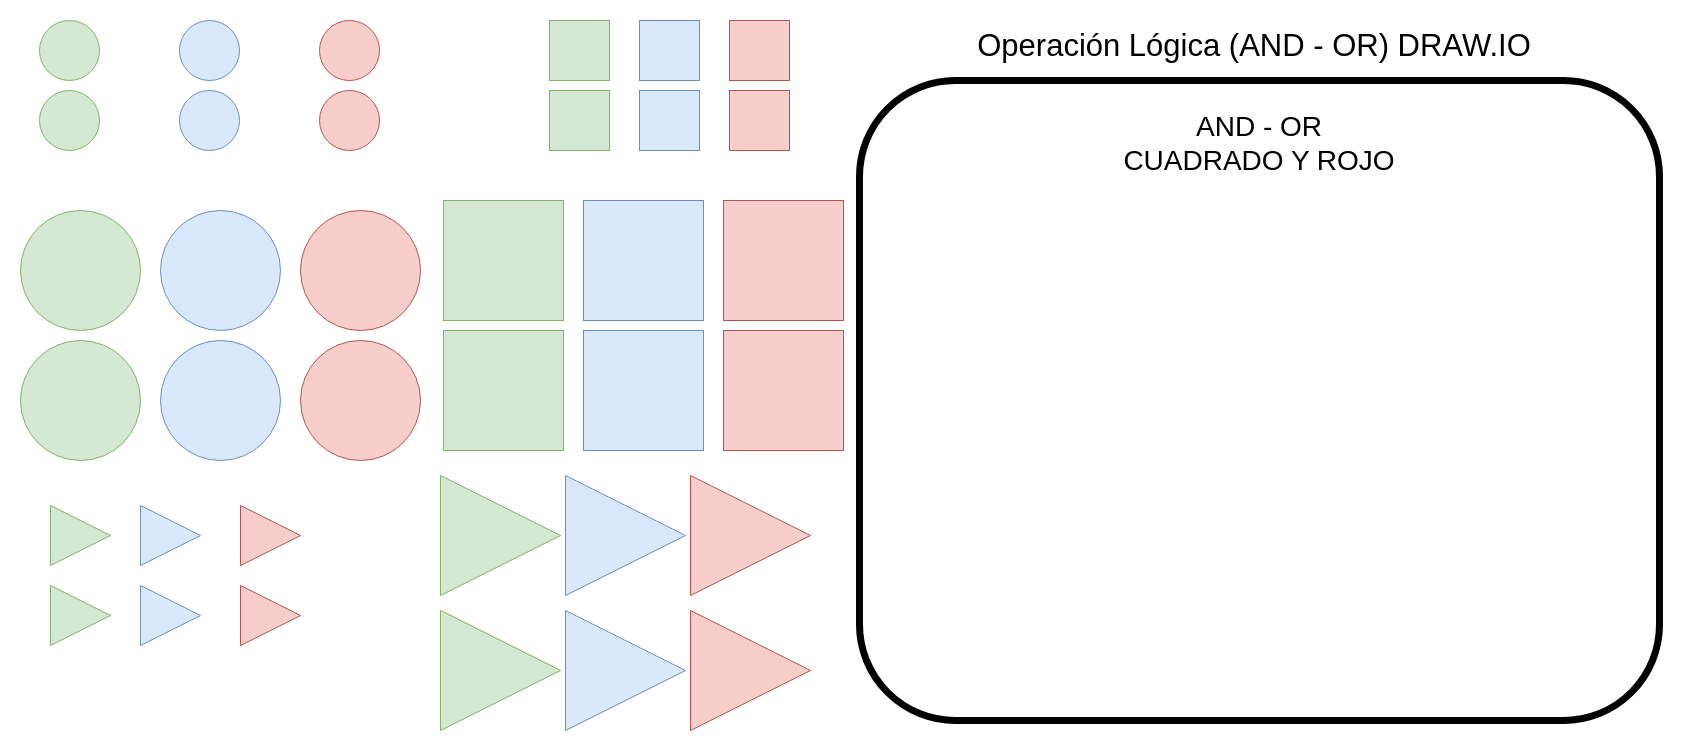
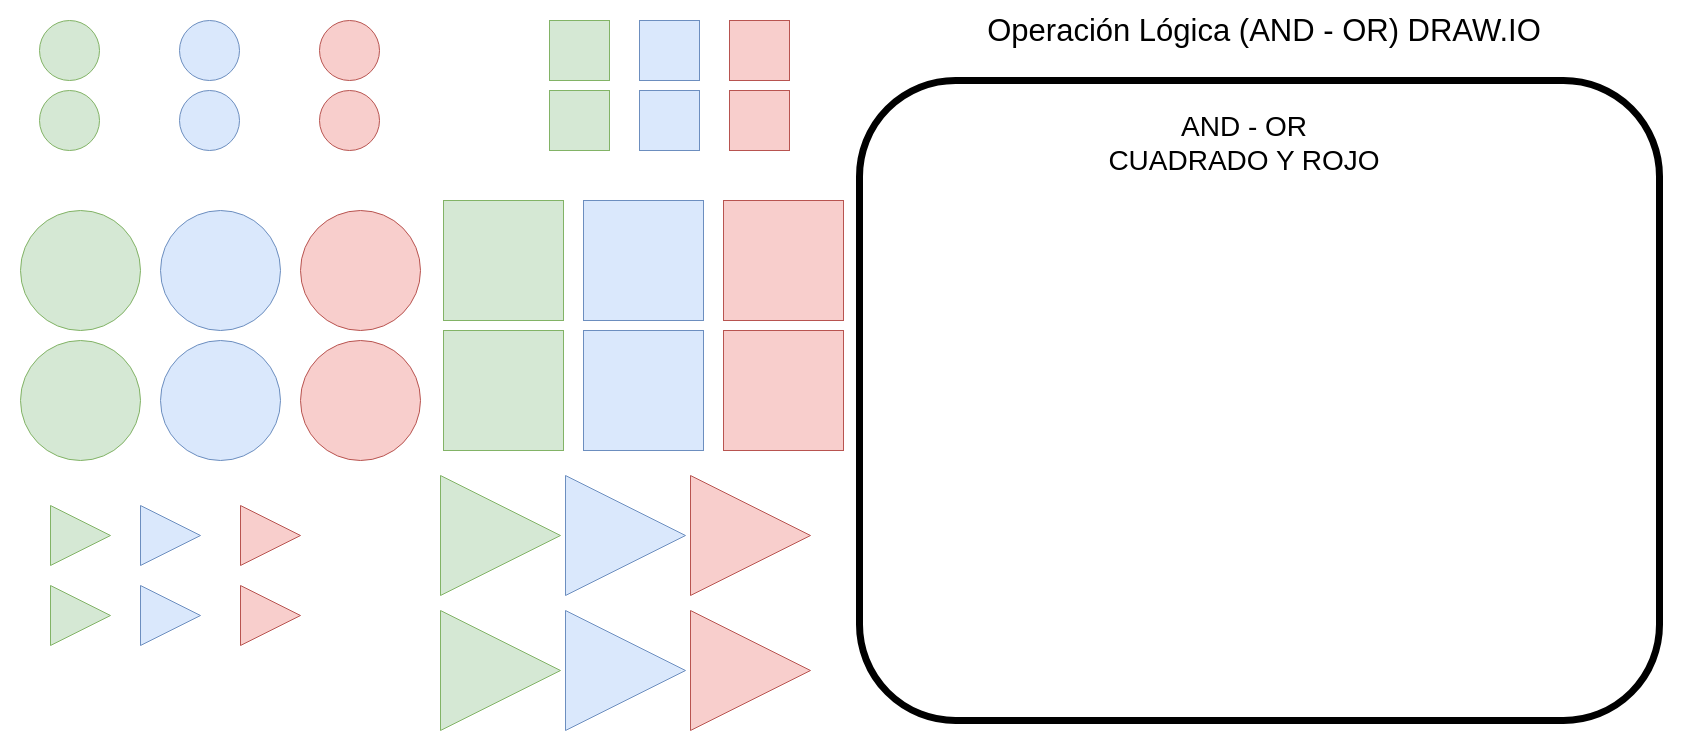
(1255, 46) -> (1265, 31)
(1260, 143) -> (1245, 143)
